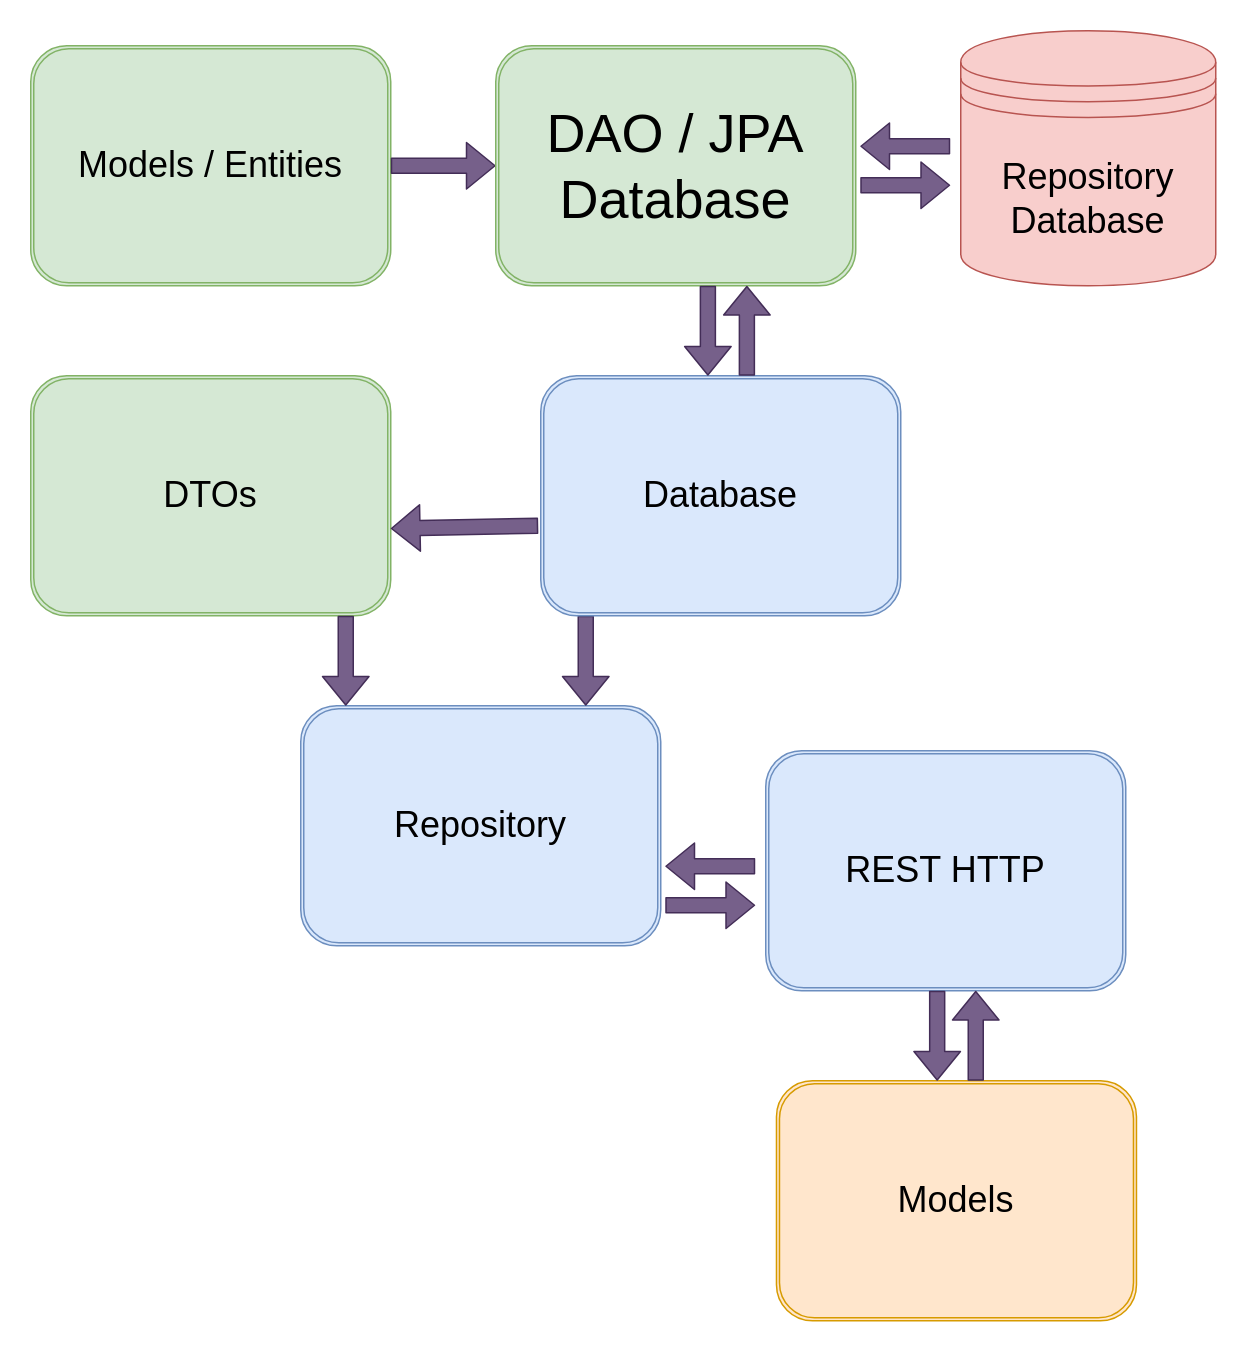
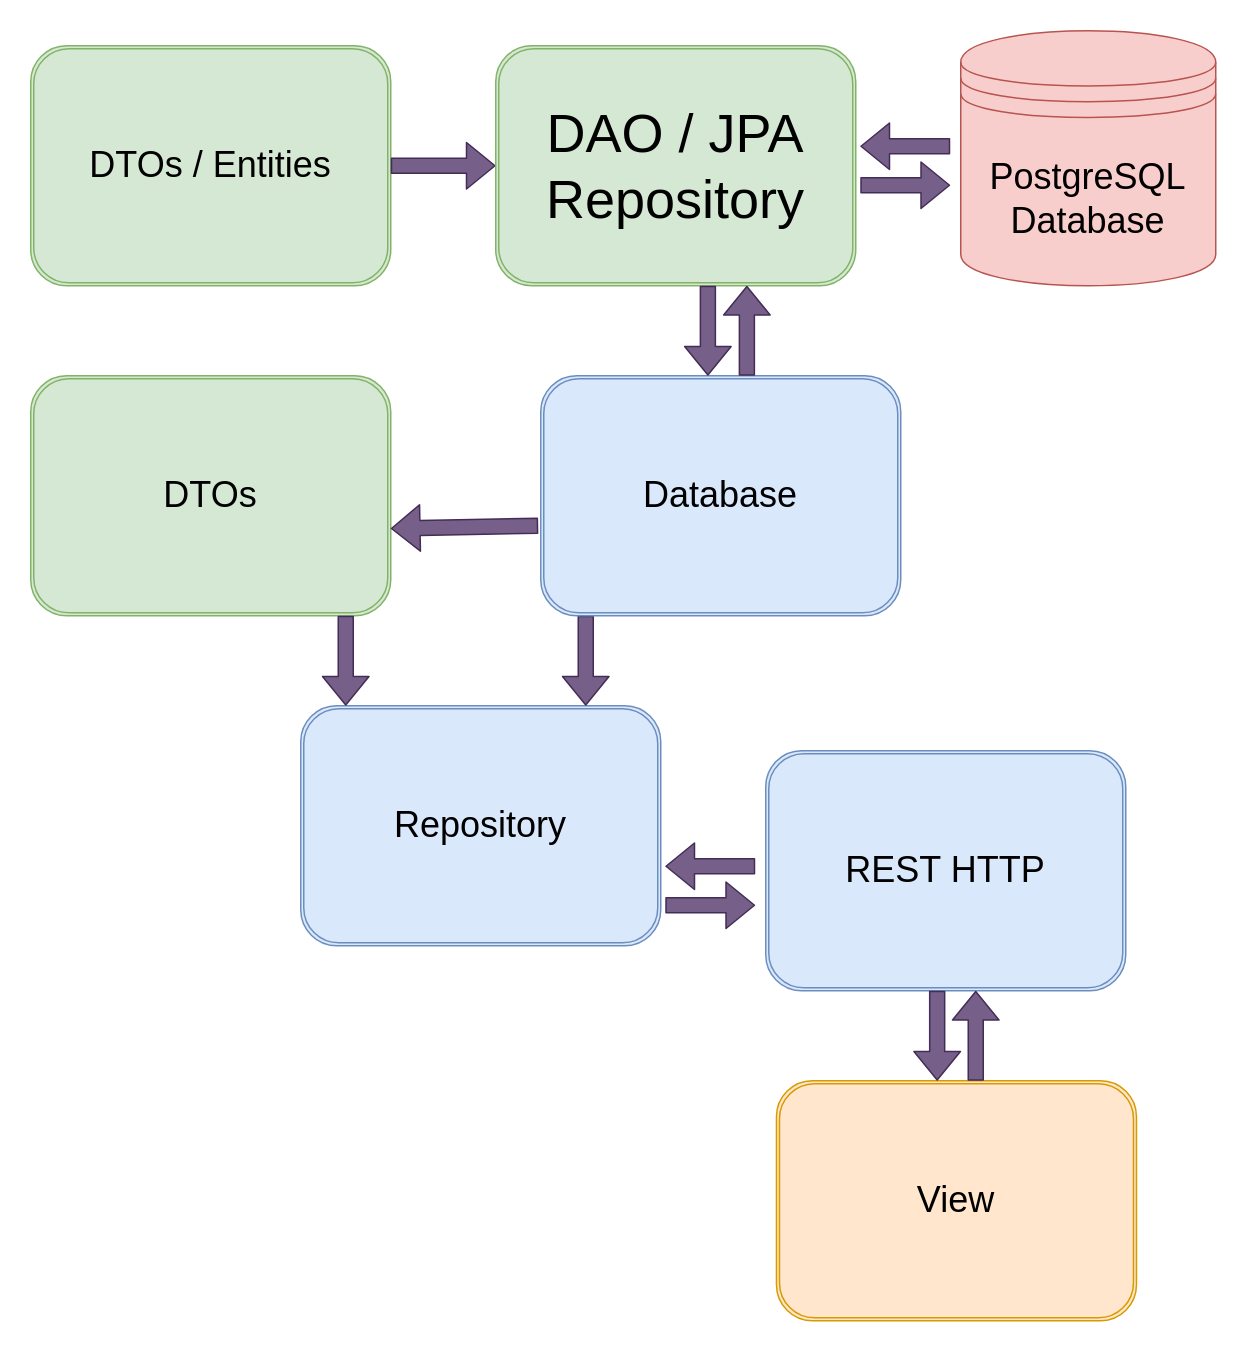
(211, 166) -> (211, 166)
(676, 166) -> (676, 166)
(1088, 199) -> (1088, 199)
(956, 1201) -> (956, 1201)
